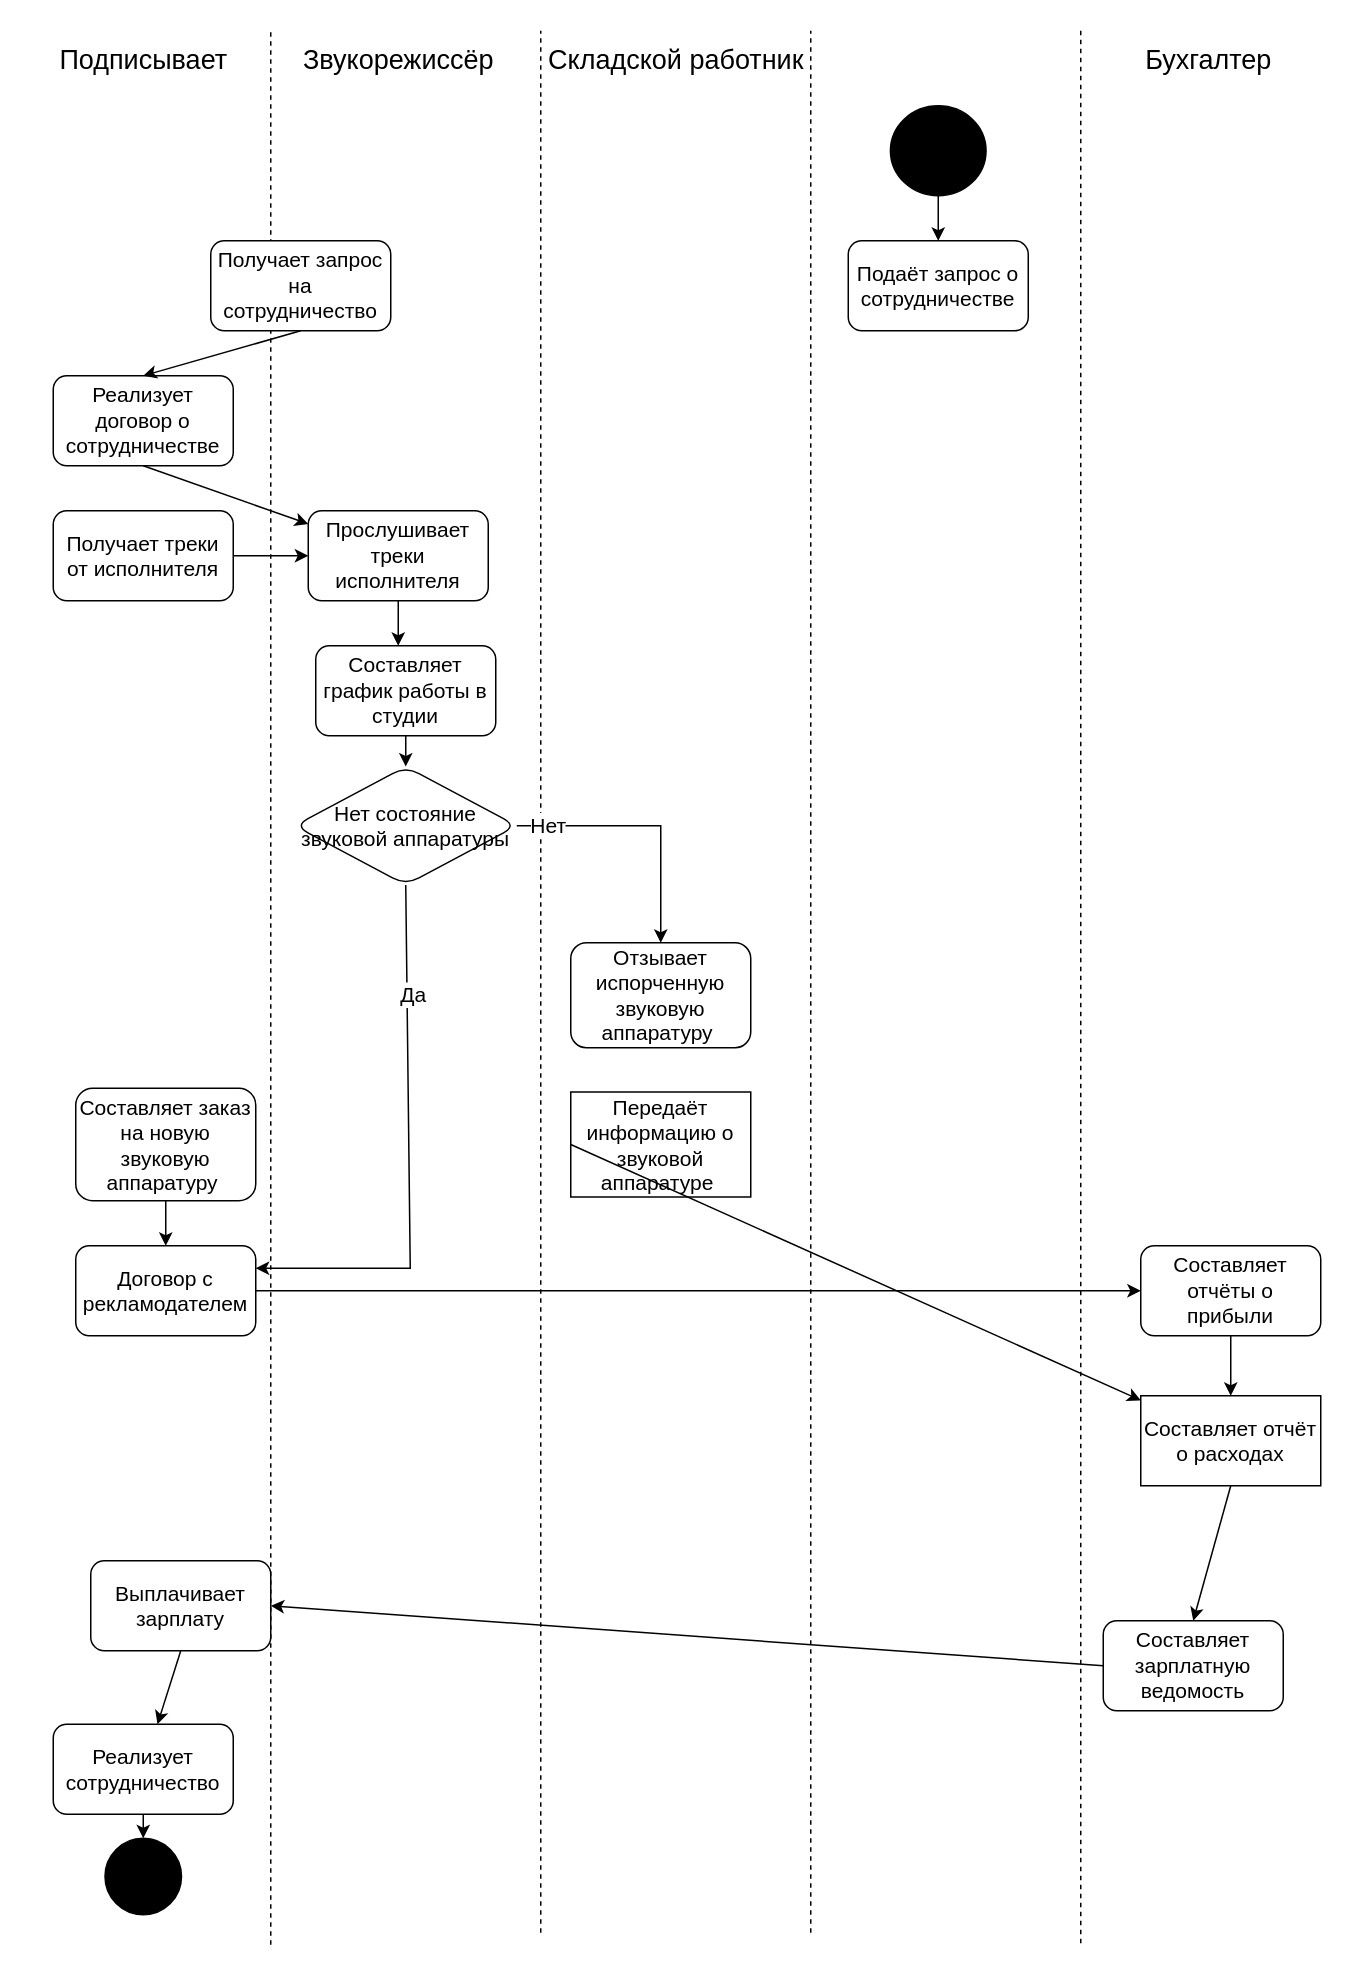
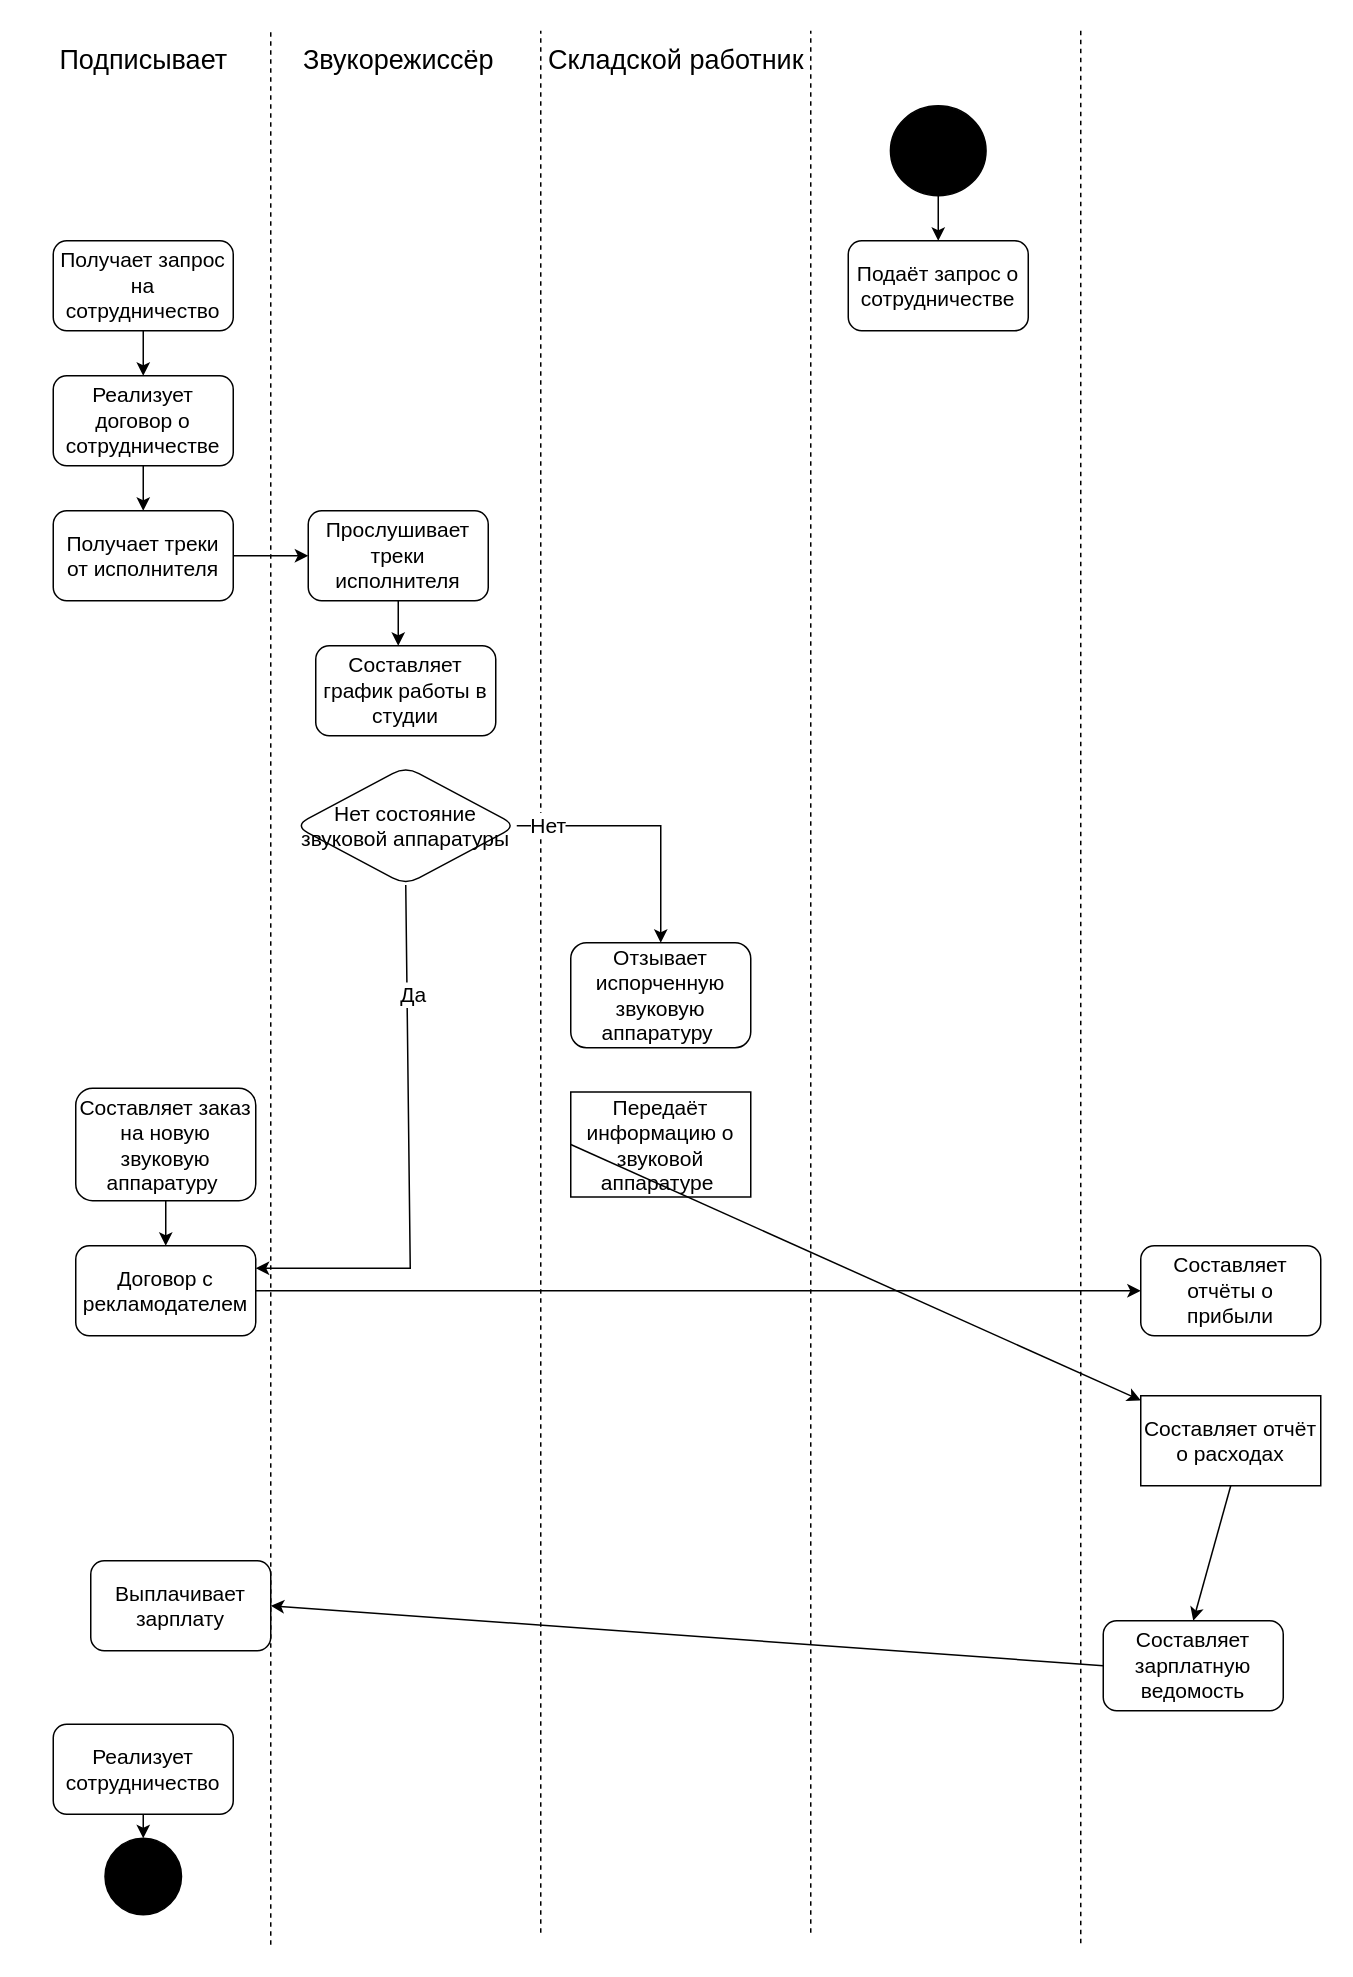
(1208, 61) -> none
(301, 286) -> (143, 286)
(221, 493) -> (143, 483)
(406, 746) -> none
(1231, 1361) -> none
(171, 1682) -> none
